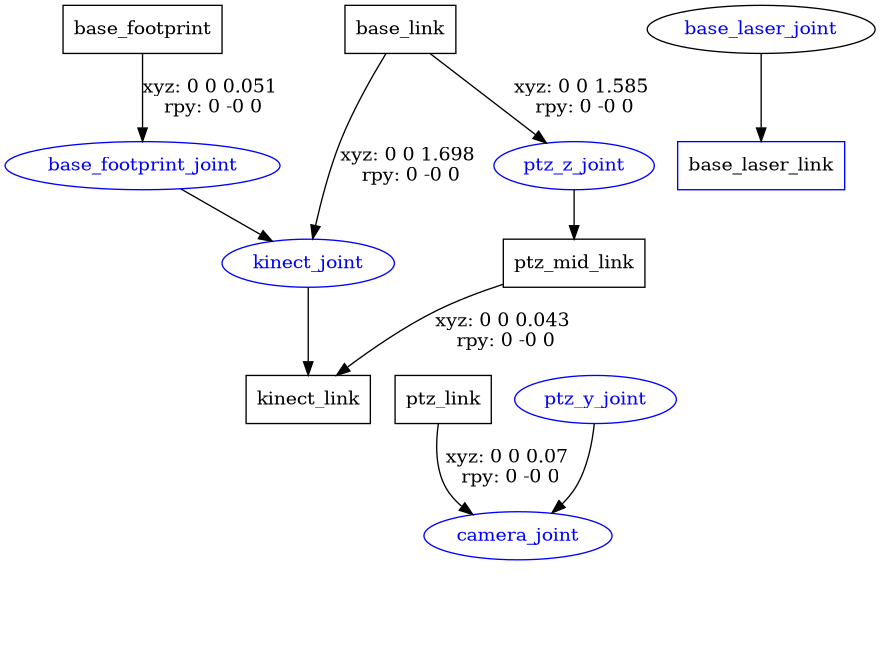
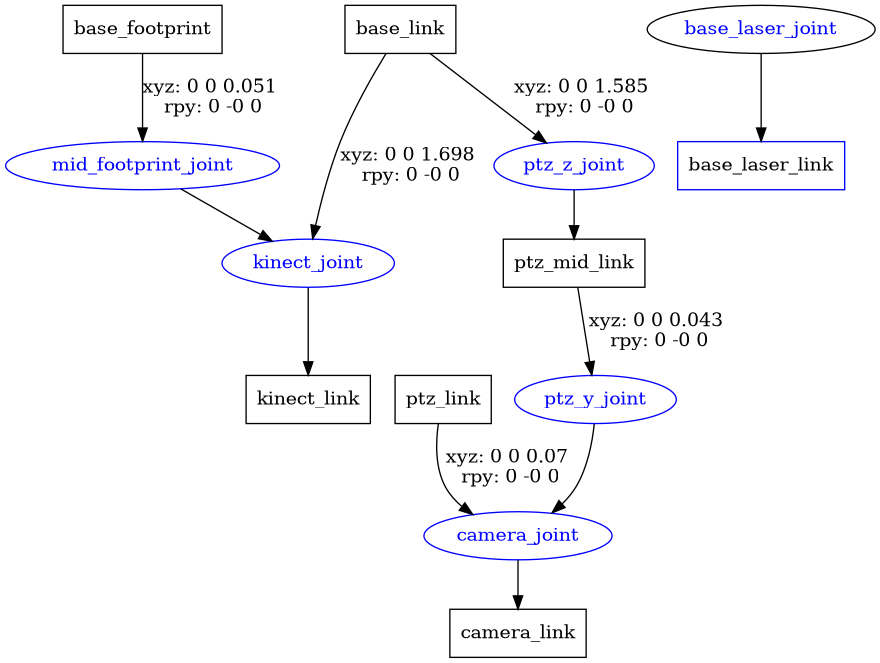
(143, 166) -> (143, 166)
(422, 318) -> (584, 325)
none -> (518, 633)
